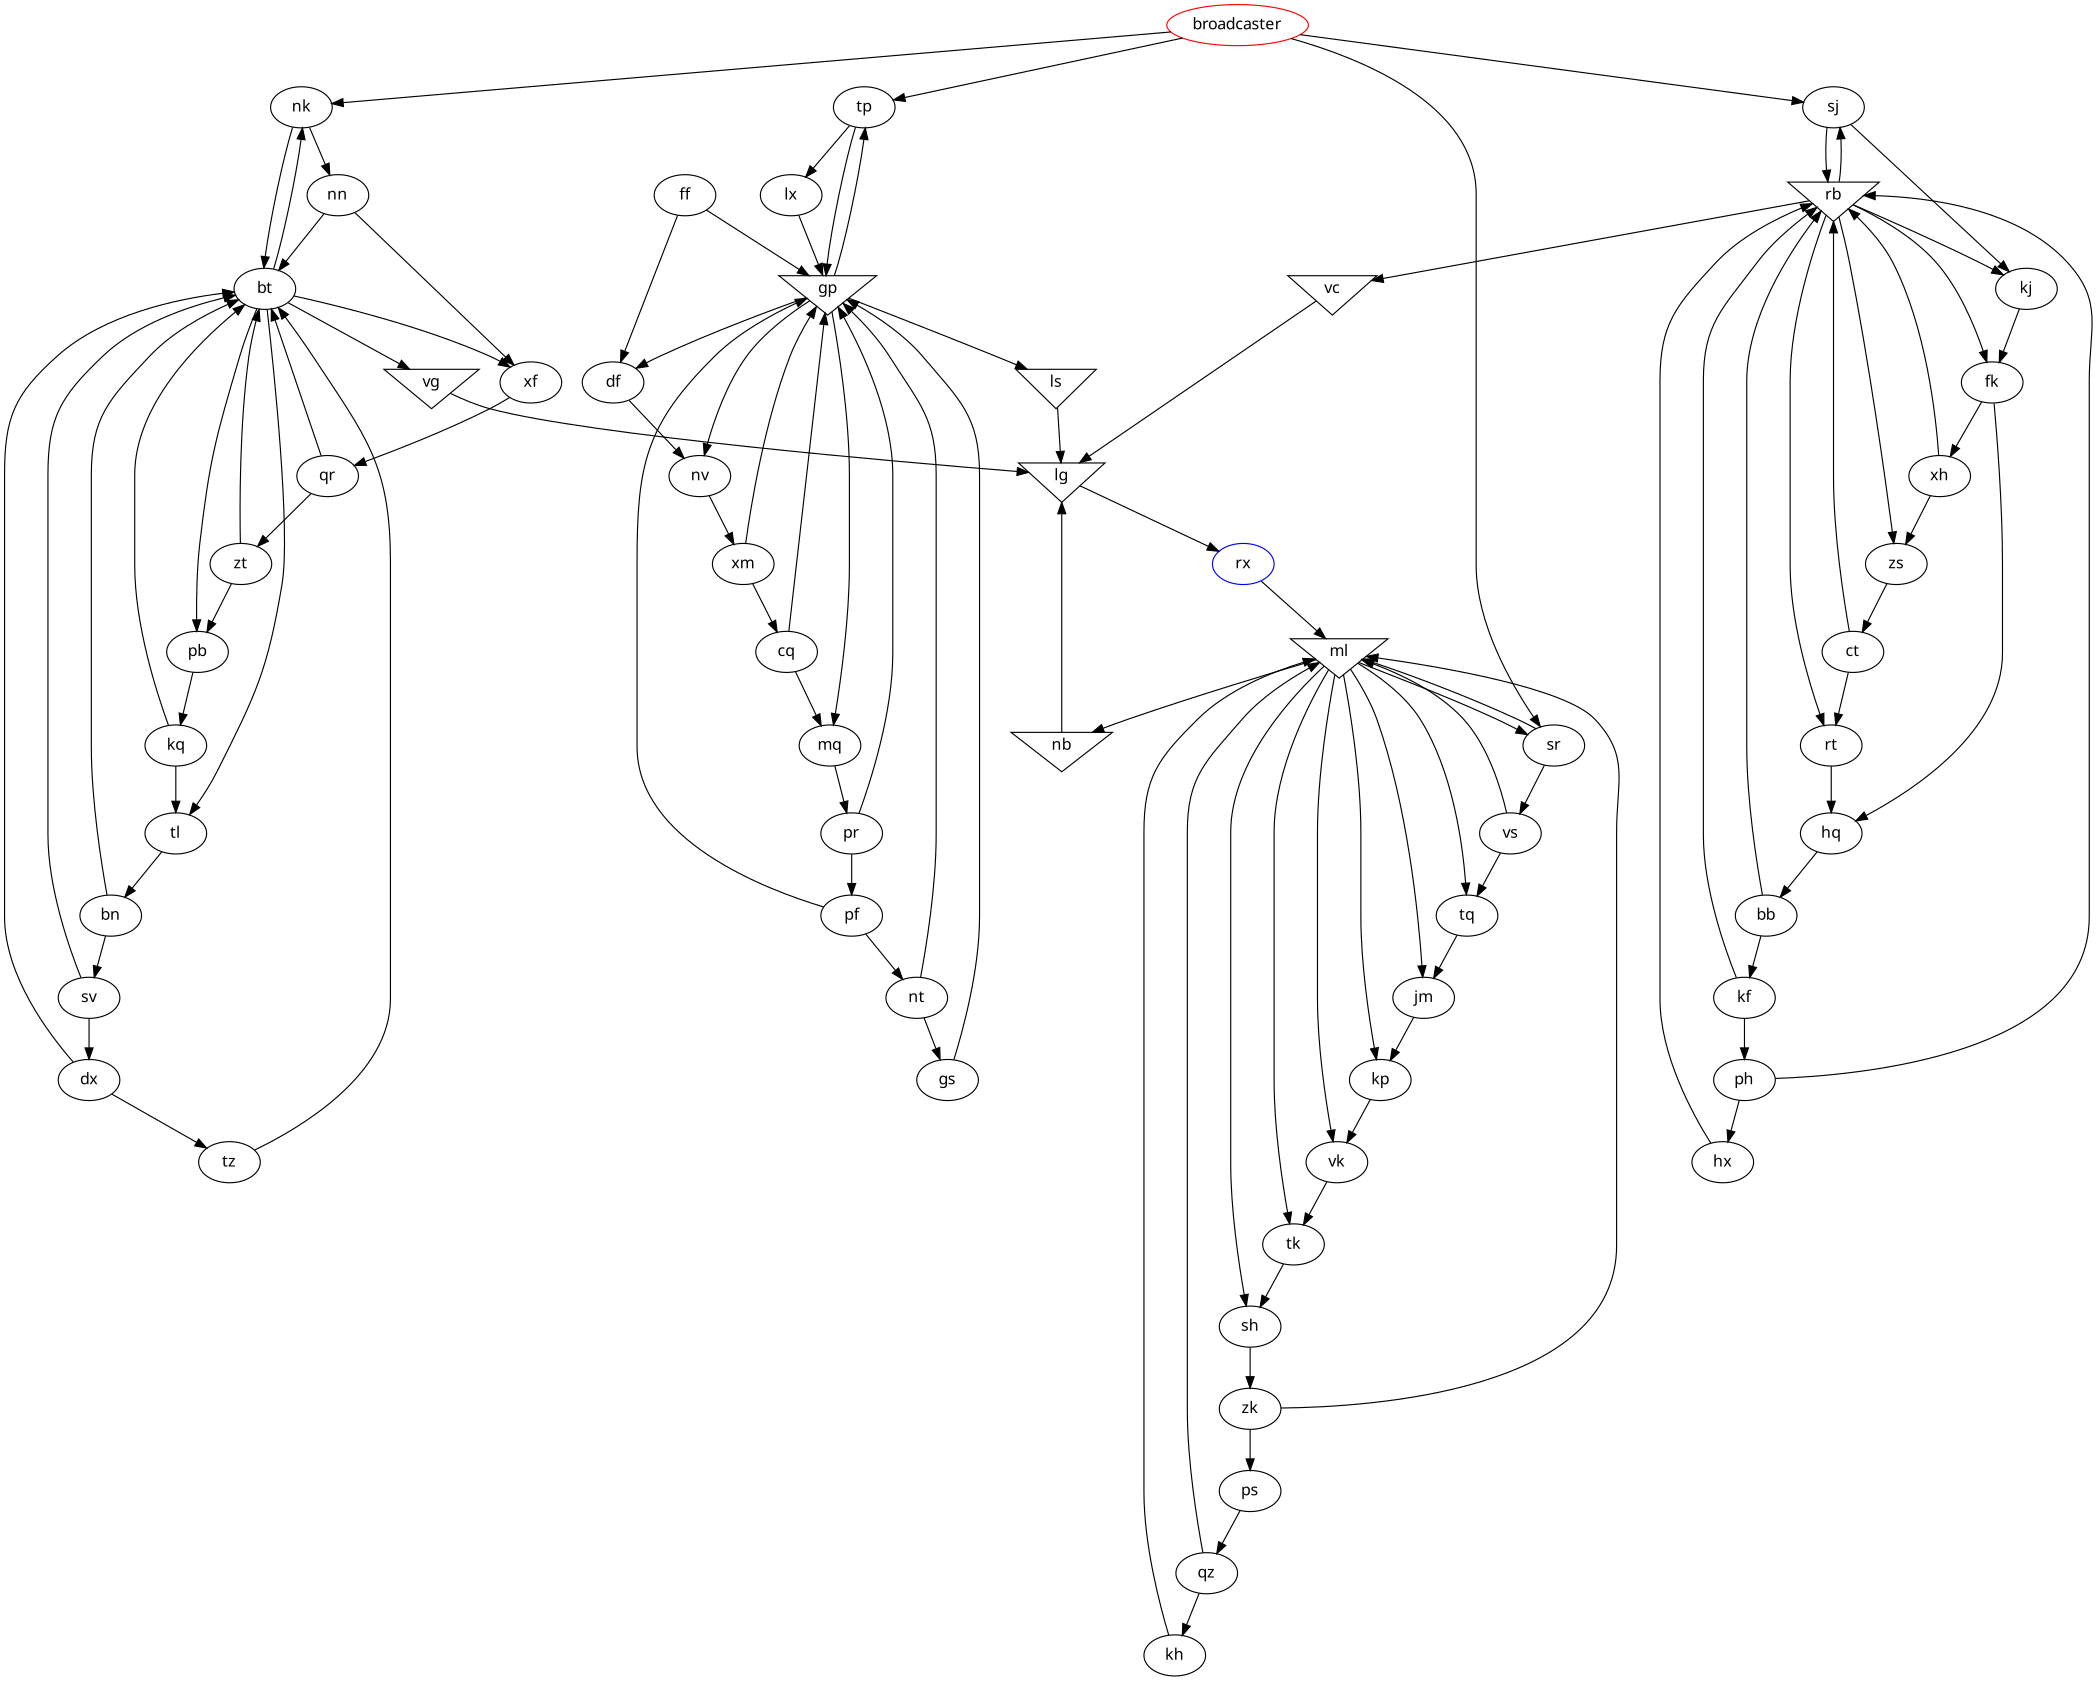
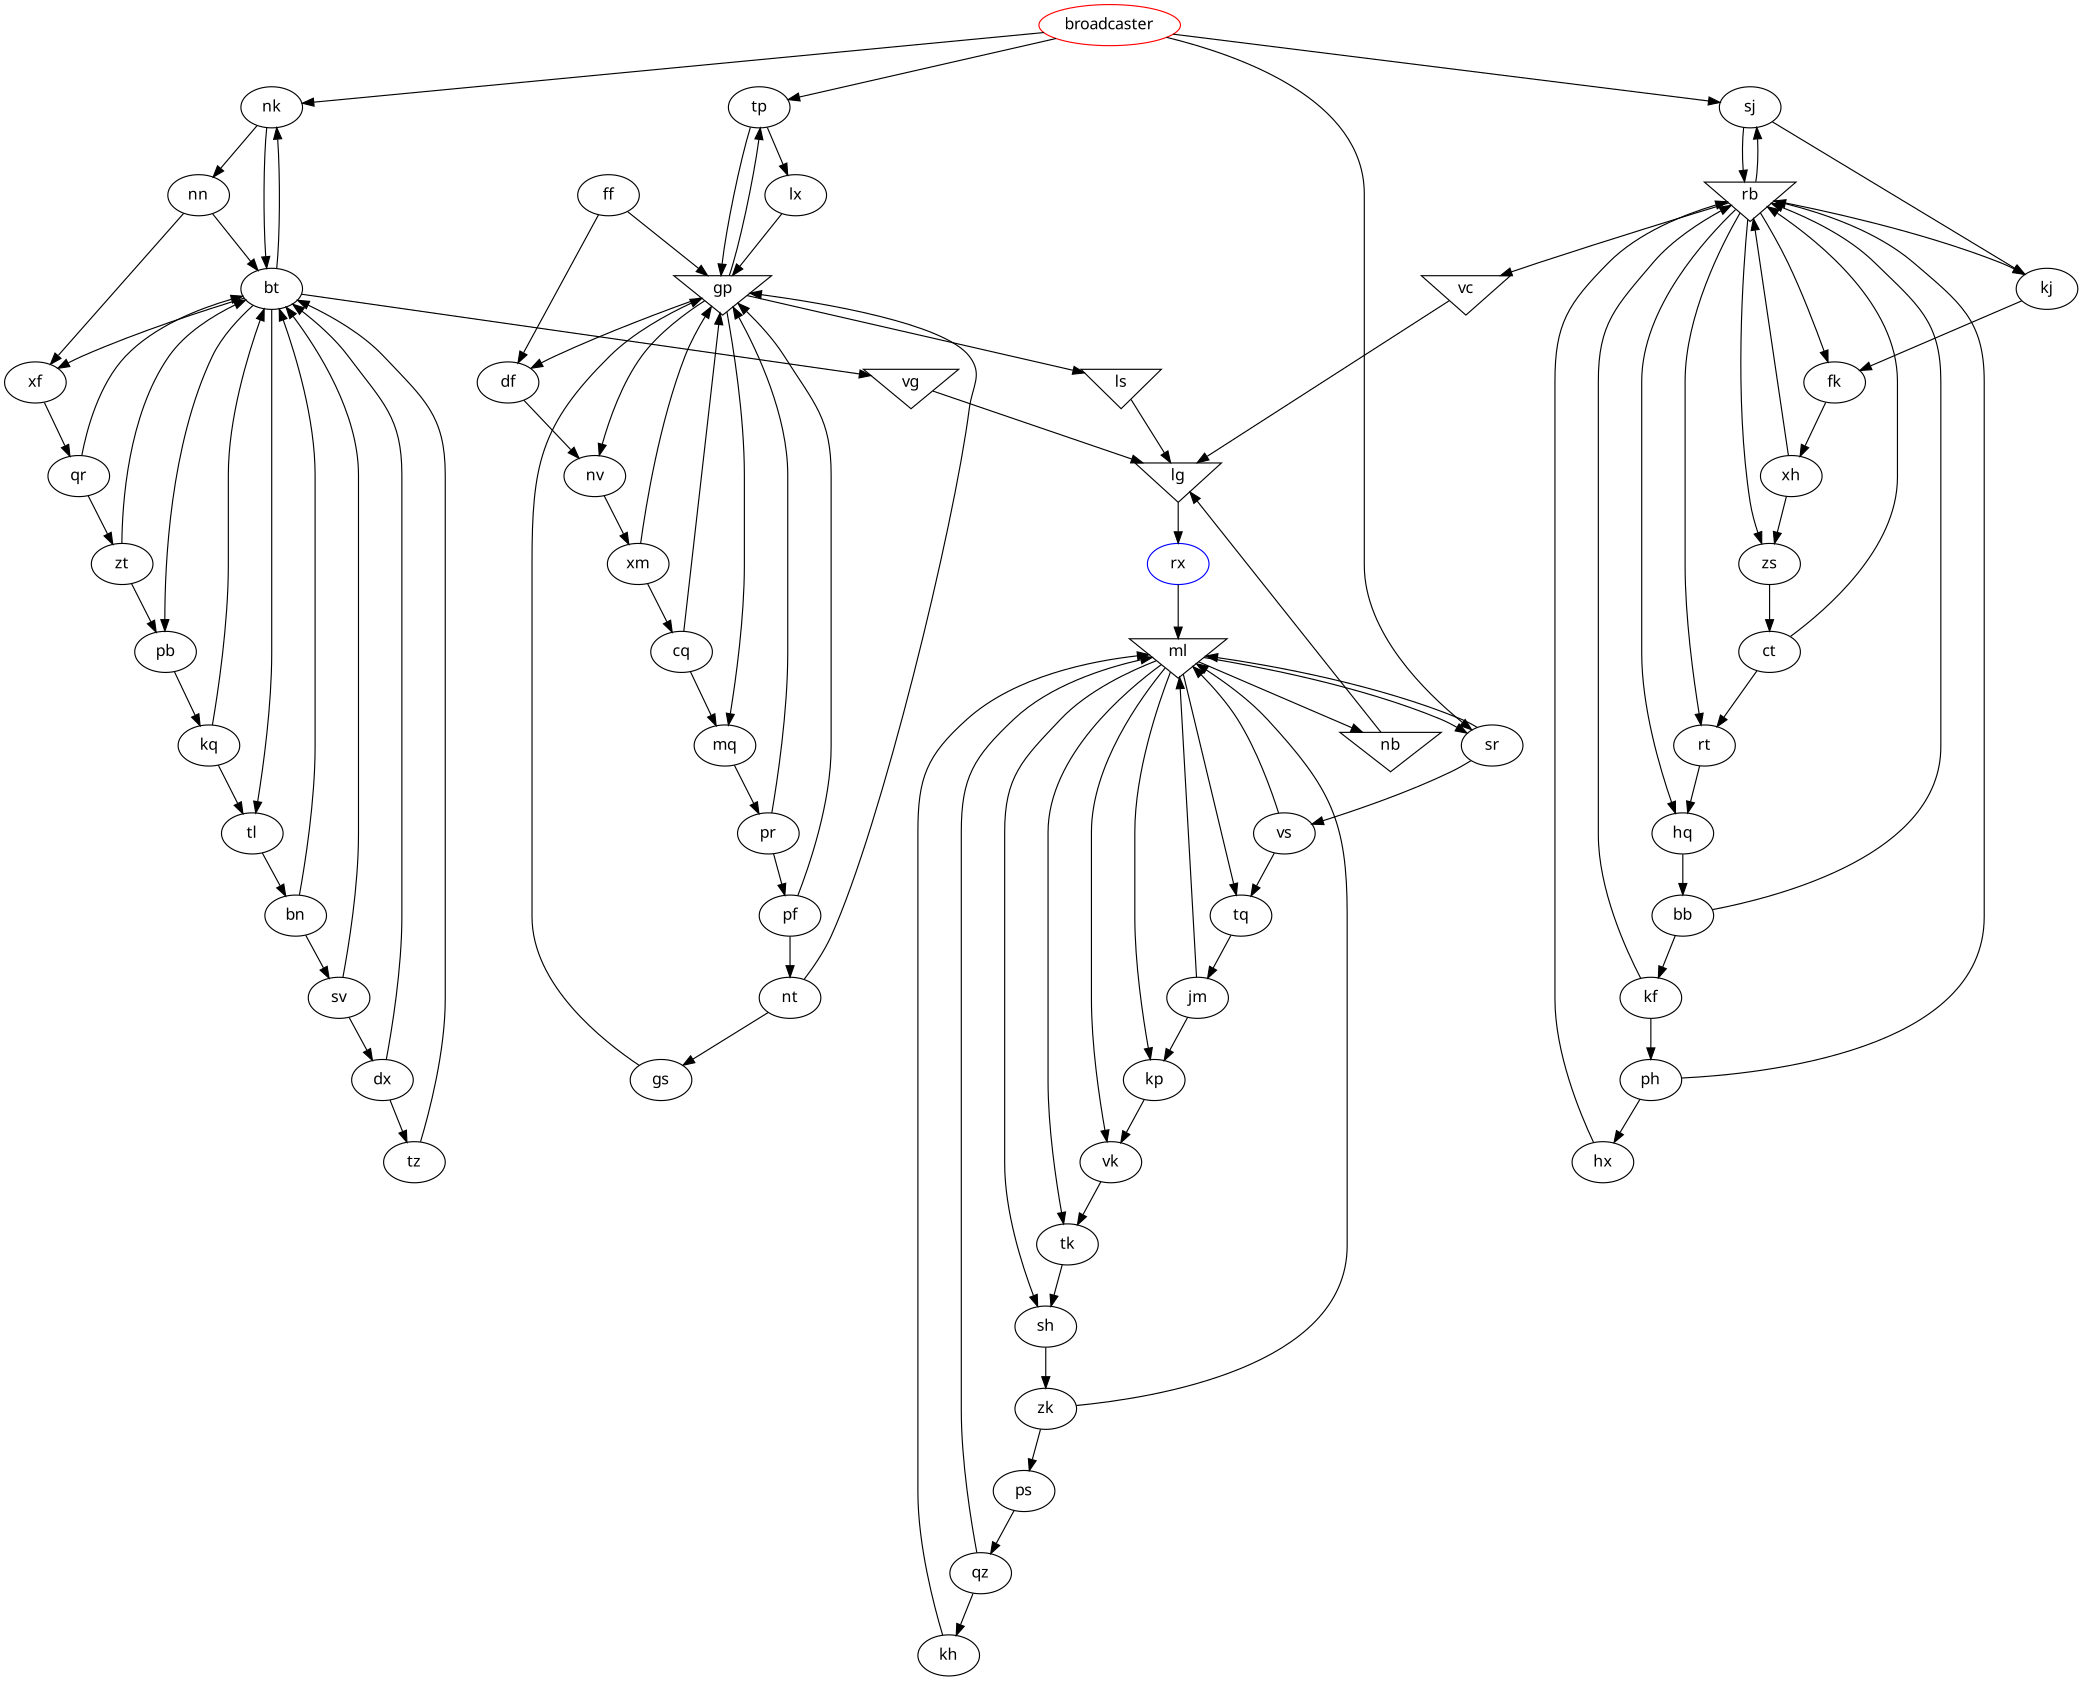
(2002, 639) -> (1642, 493)
(1402, 813) -> (1188, 833)
